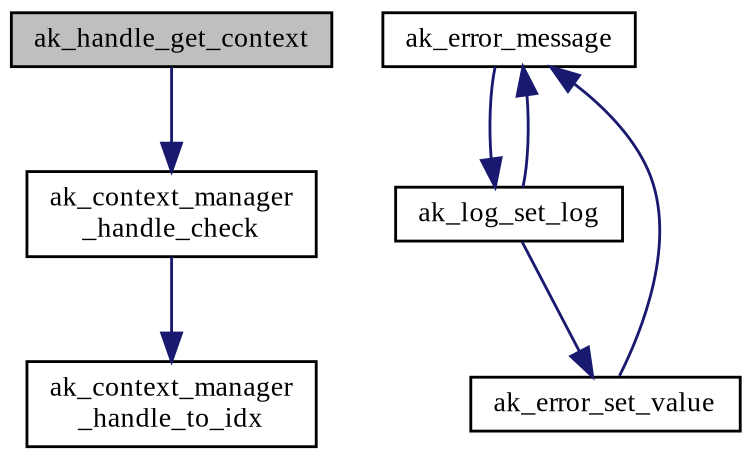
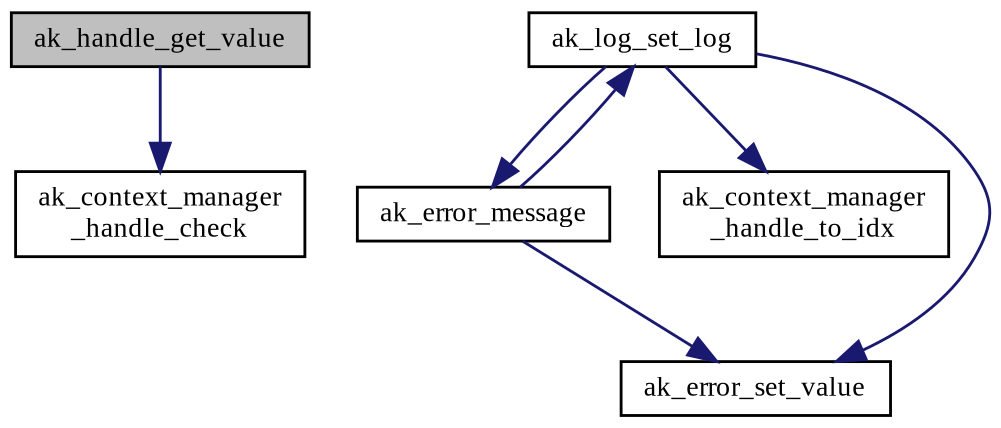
(172, 40) -> (160, 40)
(659, 219) -> (607, 294)
(172, 295) -> (706, 109)
